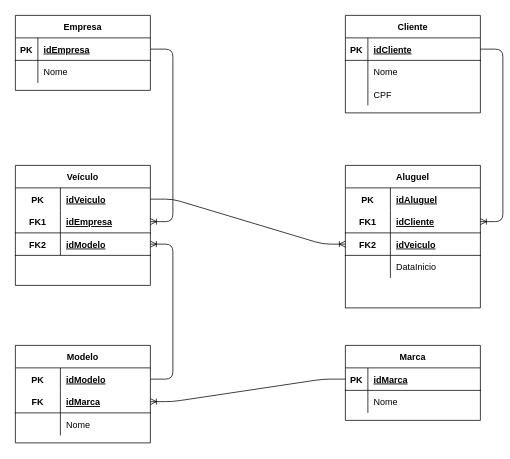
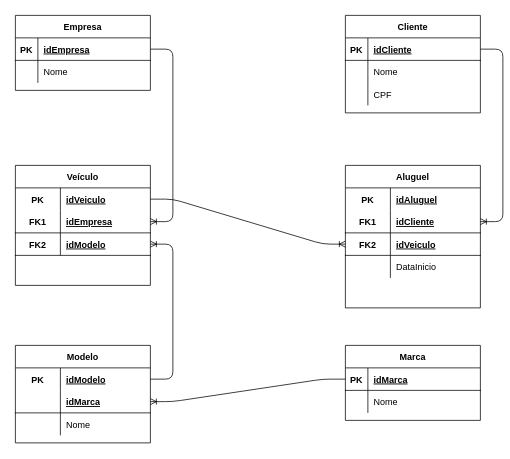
(38, 402) -> none
